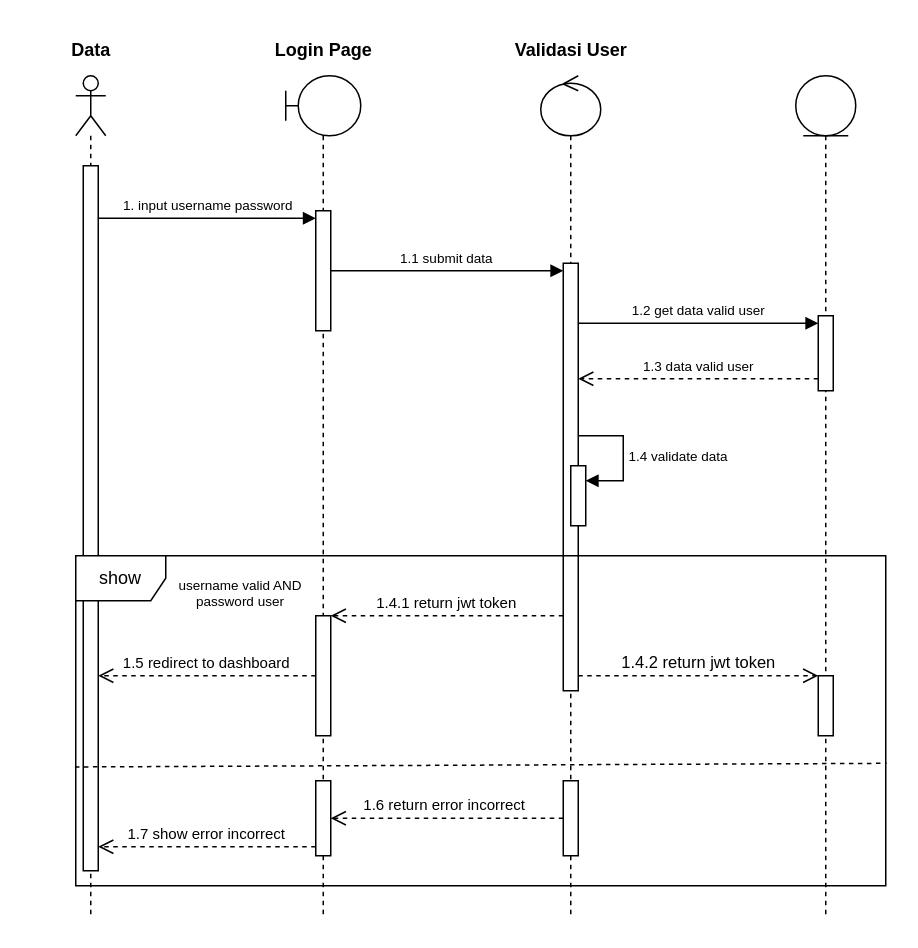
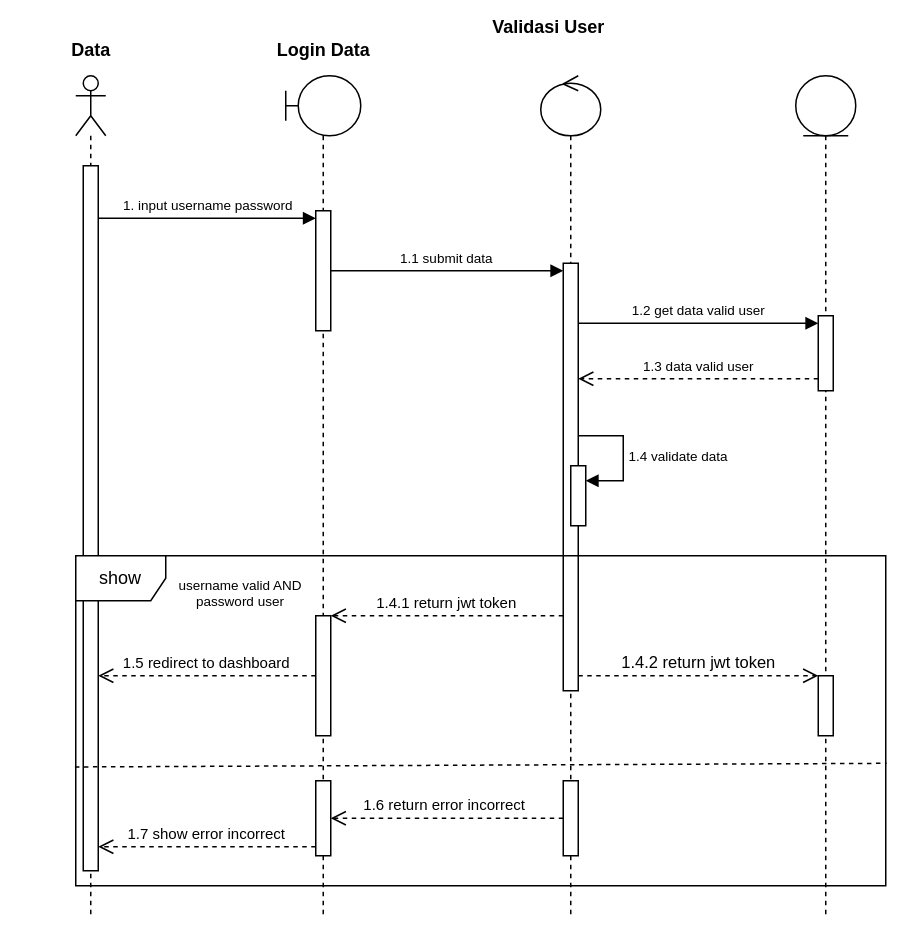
(324, 50) -> (324, 50)
(571, 50) -> (548, 28)
